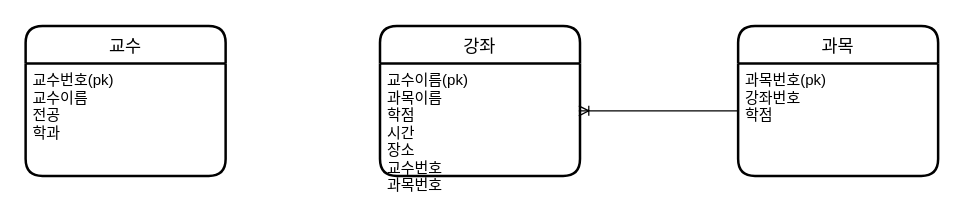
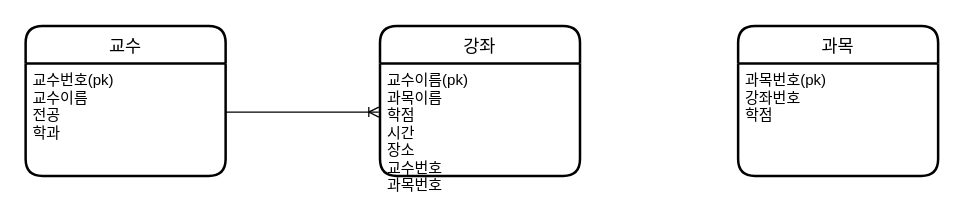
(659, 111) -> none
none -> (302, 112)
